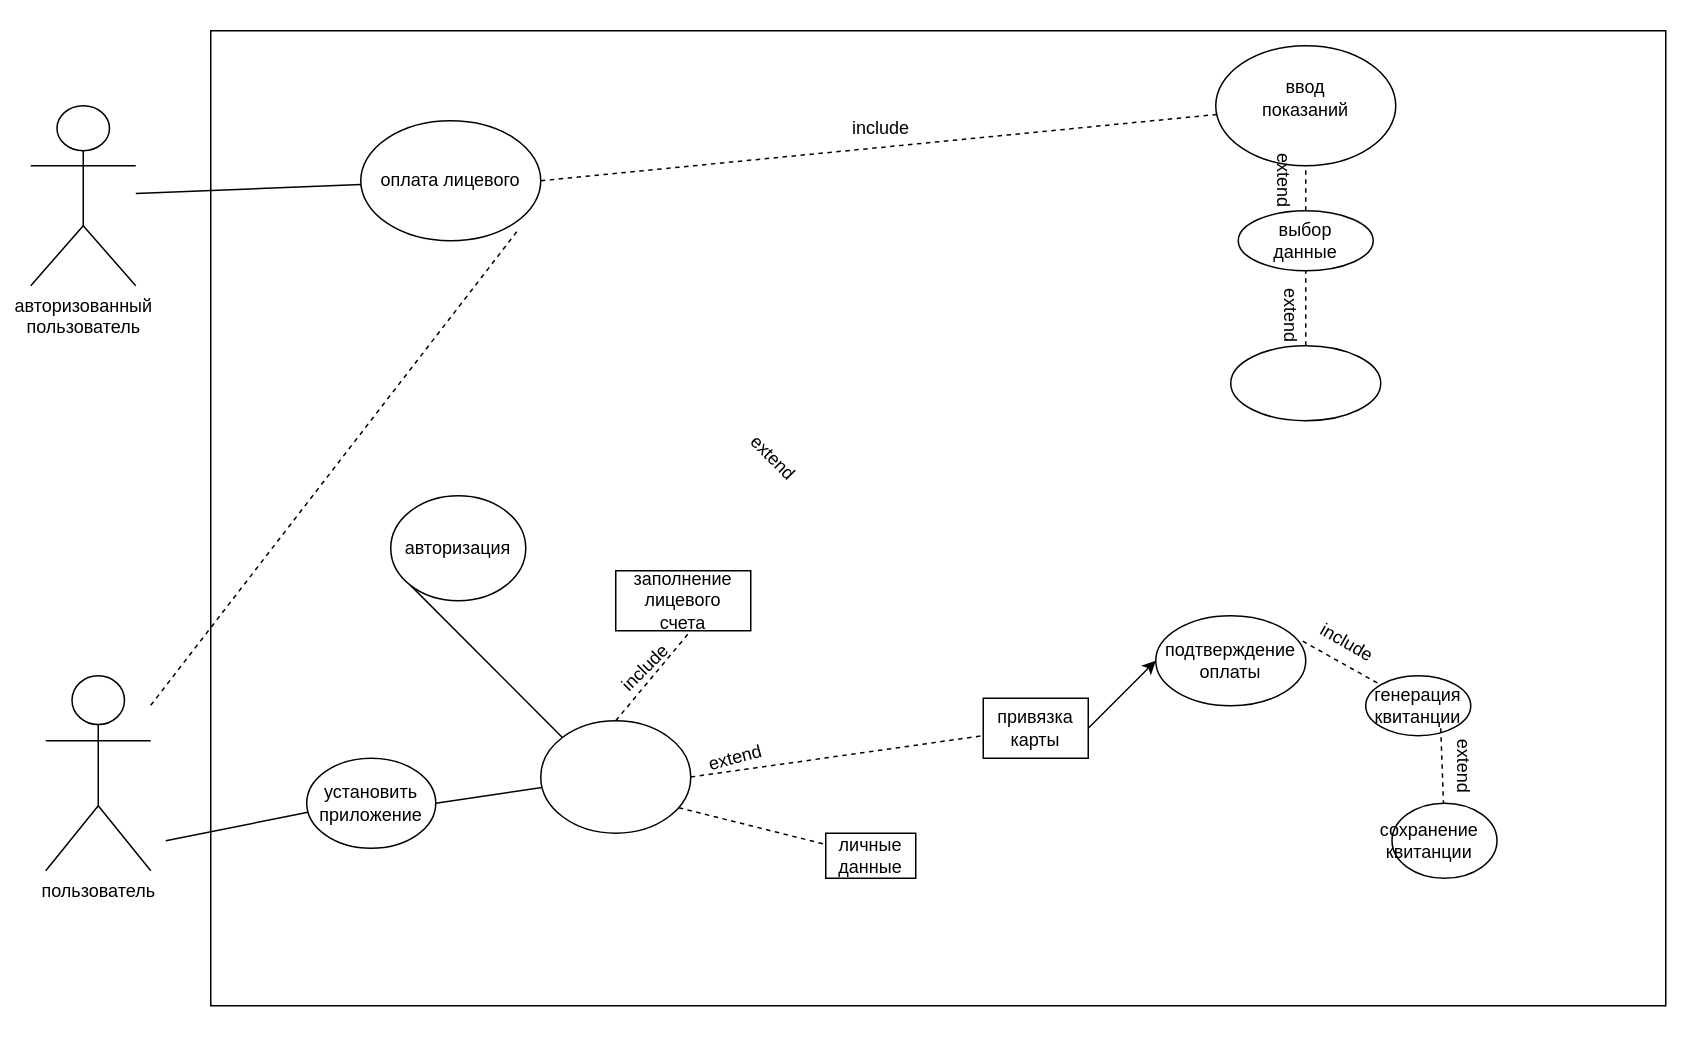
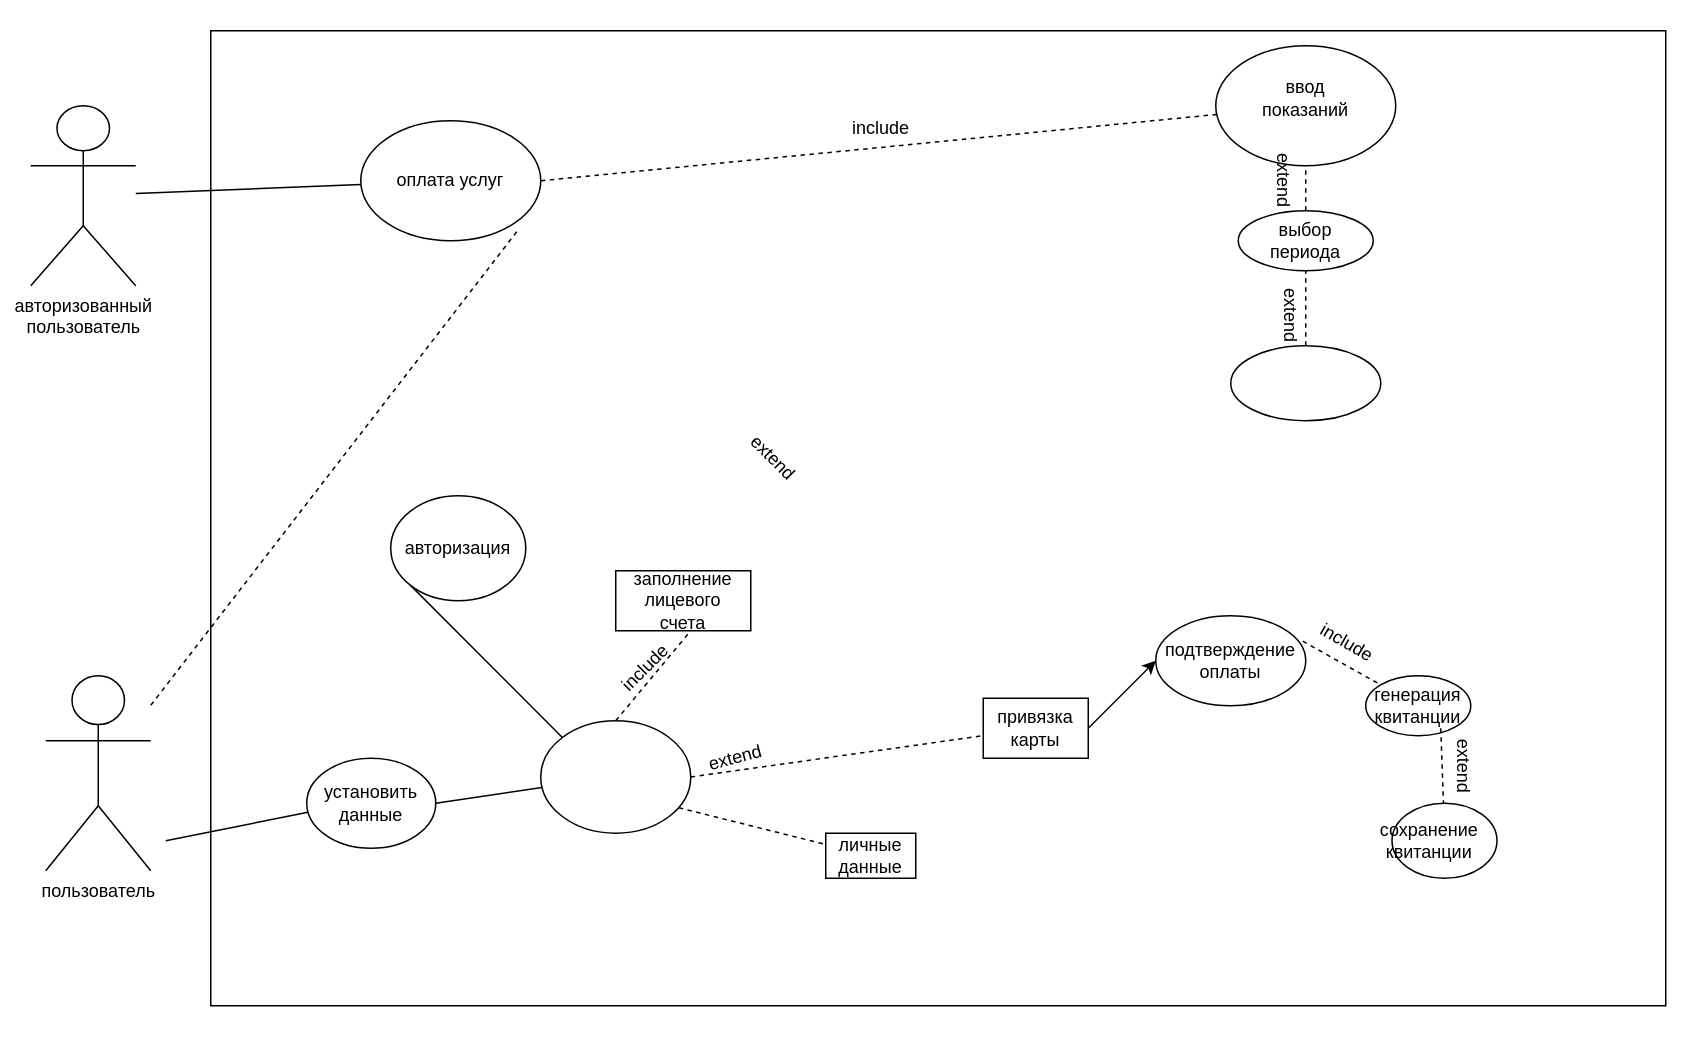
(451, 181) -> (451, 181)
(1306, 241) -> (1306, 241)
(371, 803) -> (371, 803)
